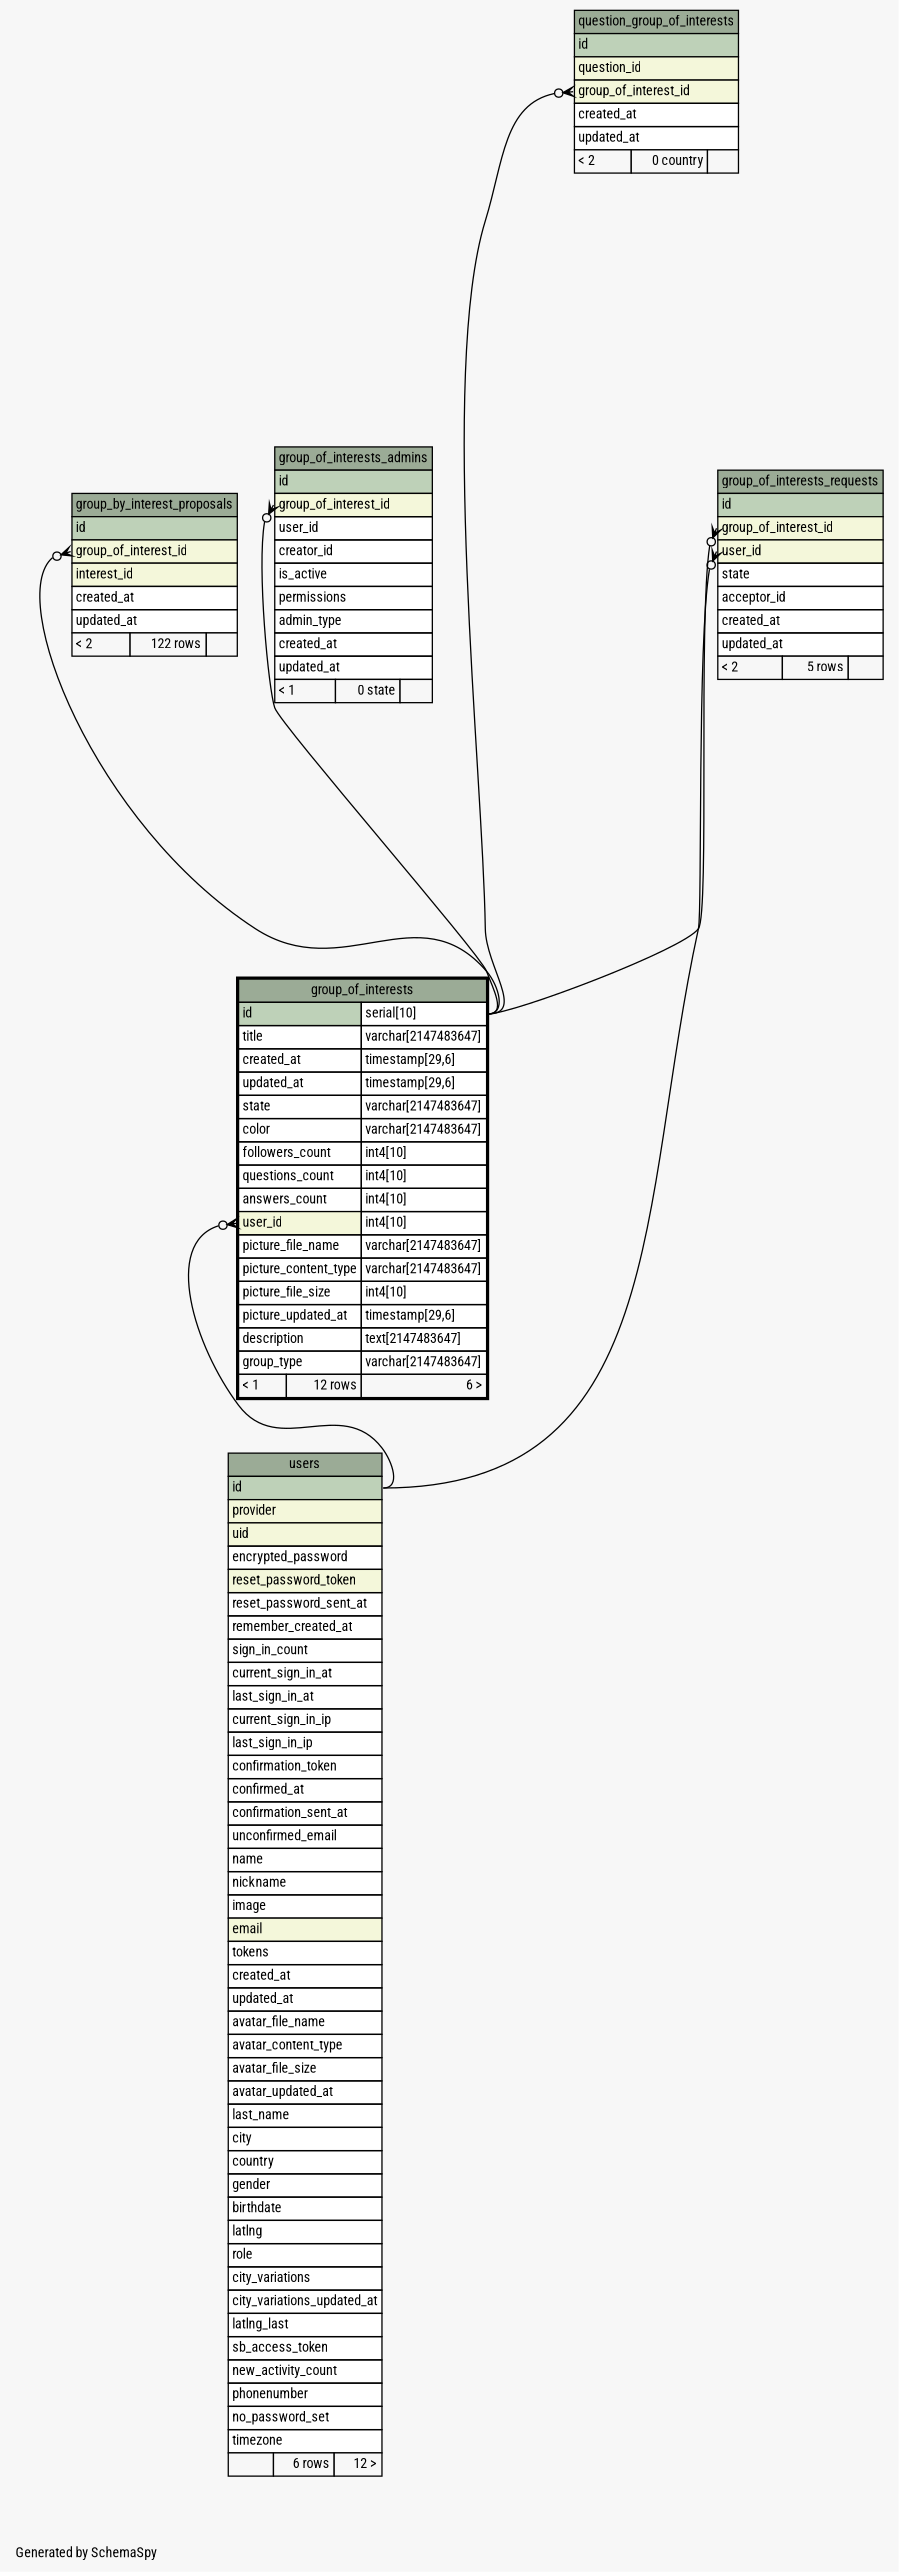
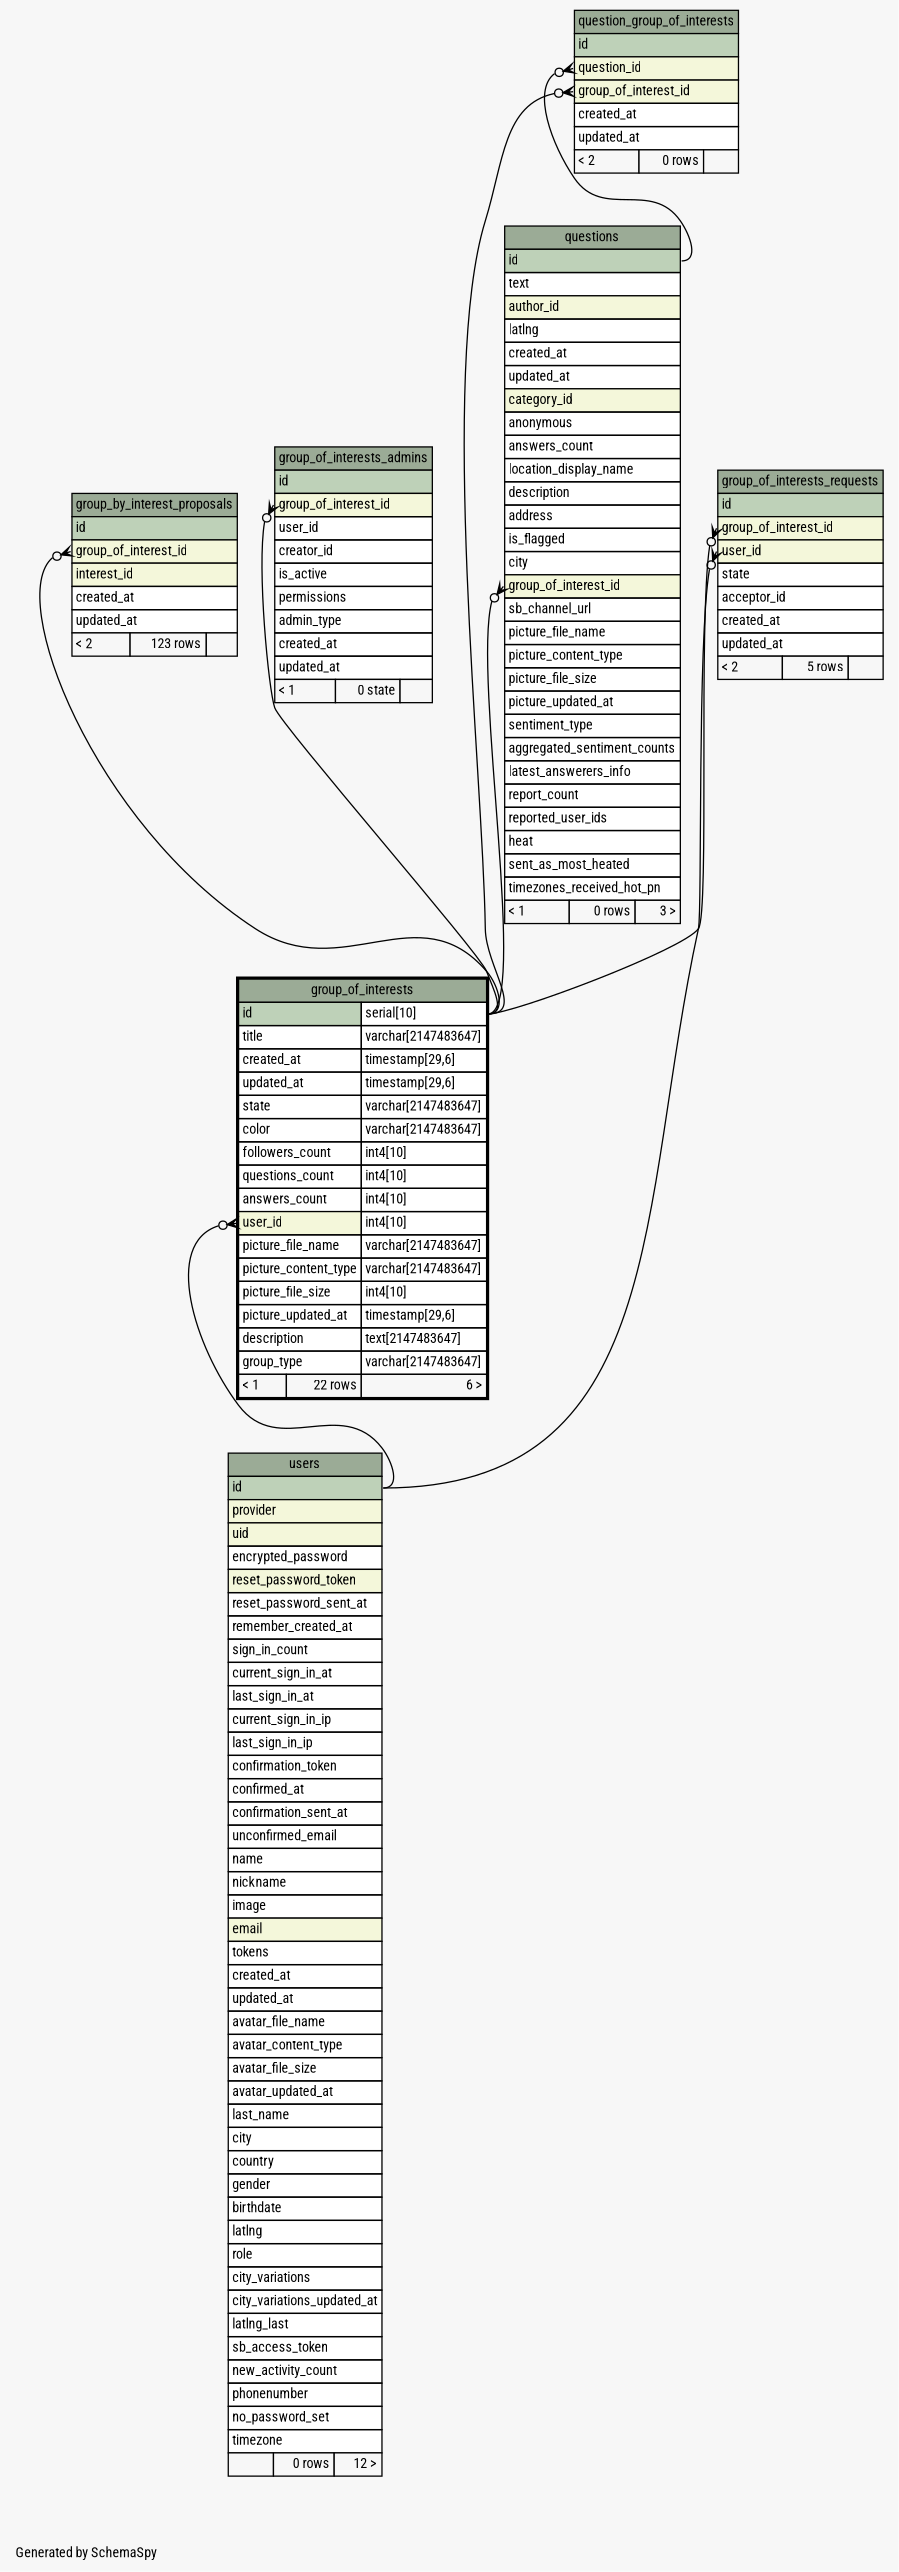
(678, 161) -> (681, 161)
none -> (593, 575)
(177, 644) -> (177, 644)
(335, 1385) -> (335, 1385)
(312, 2464) -> (312, 2464)
